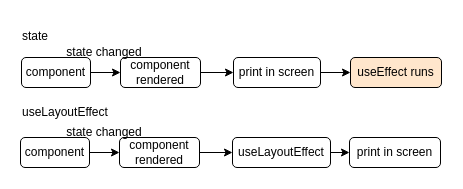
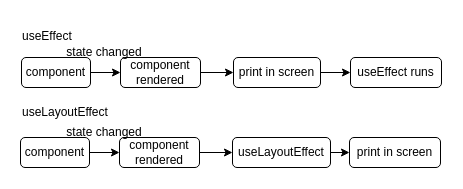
(39, 36) -> (53, 36)
(396, 73) -> (396, 73)
